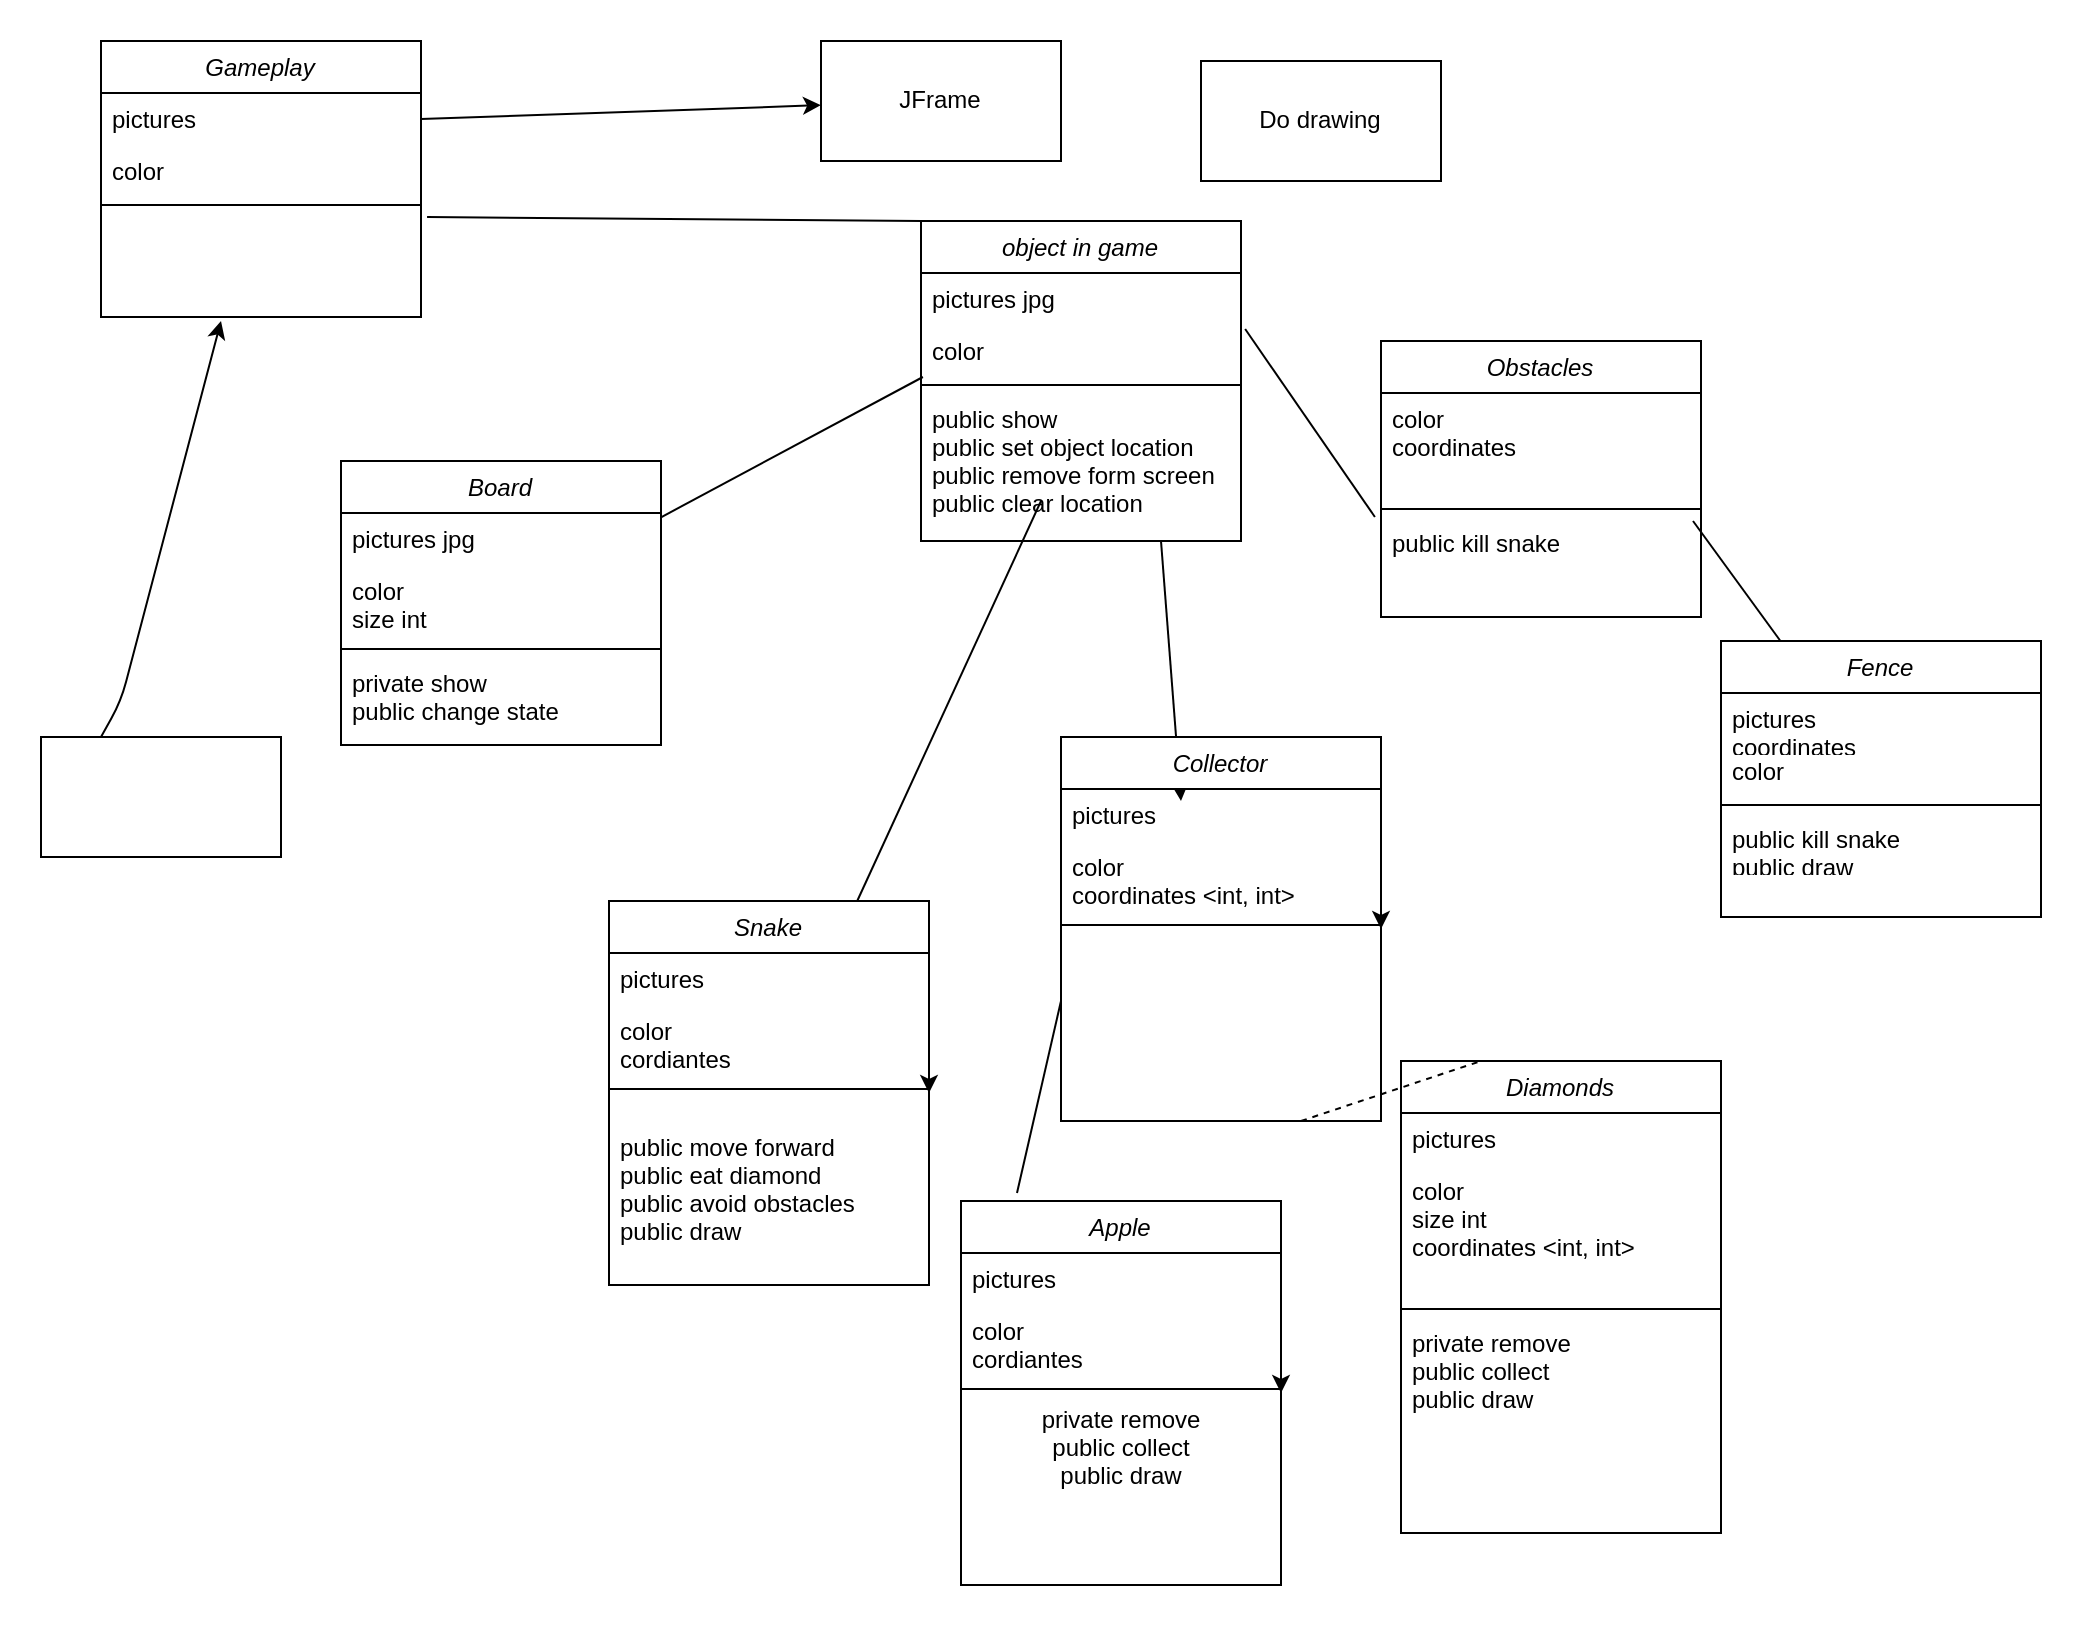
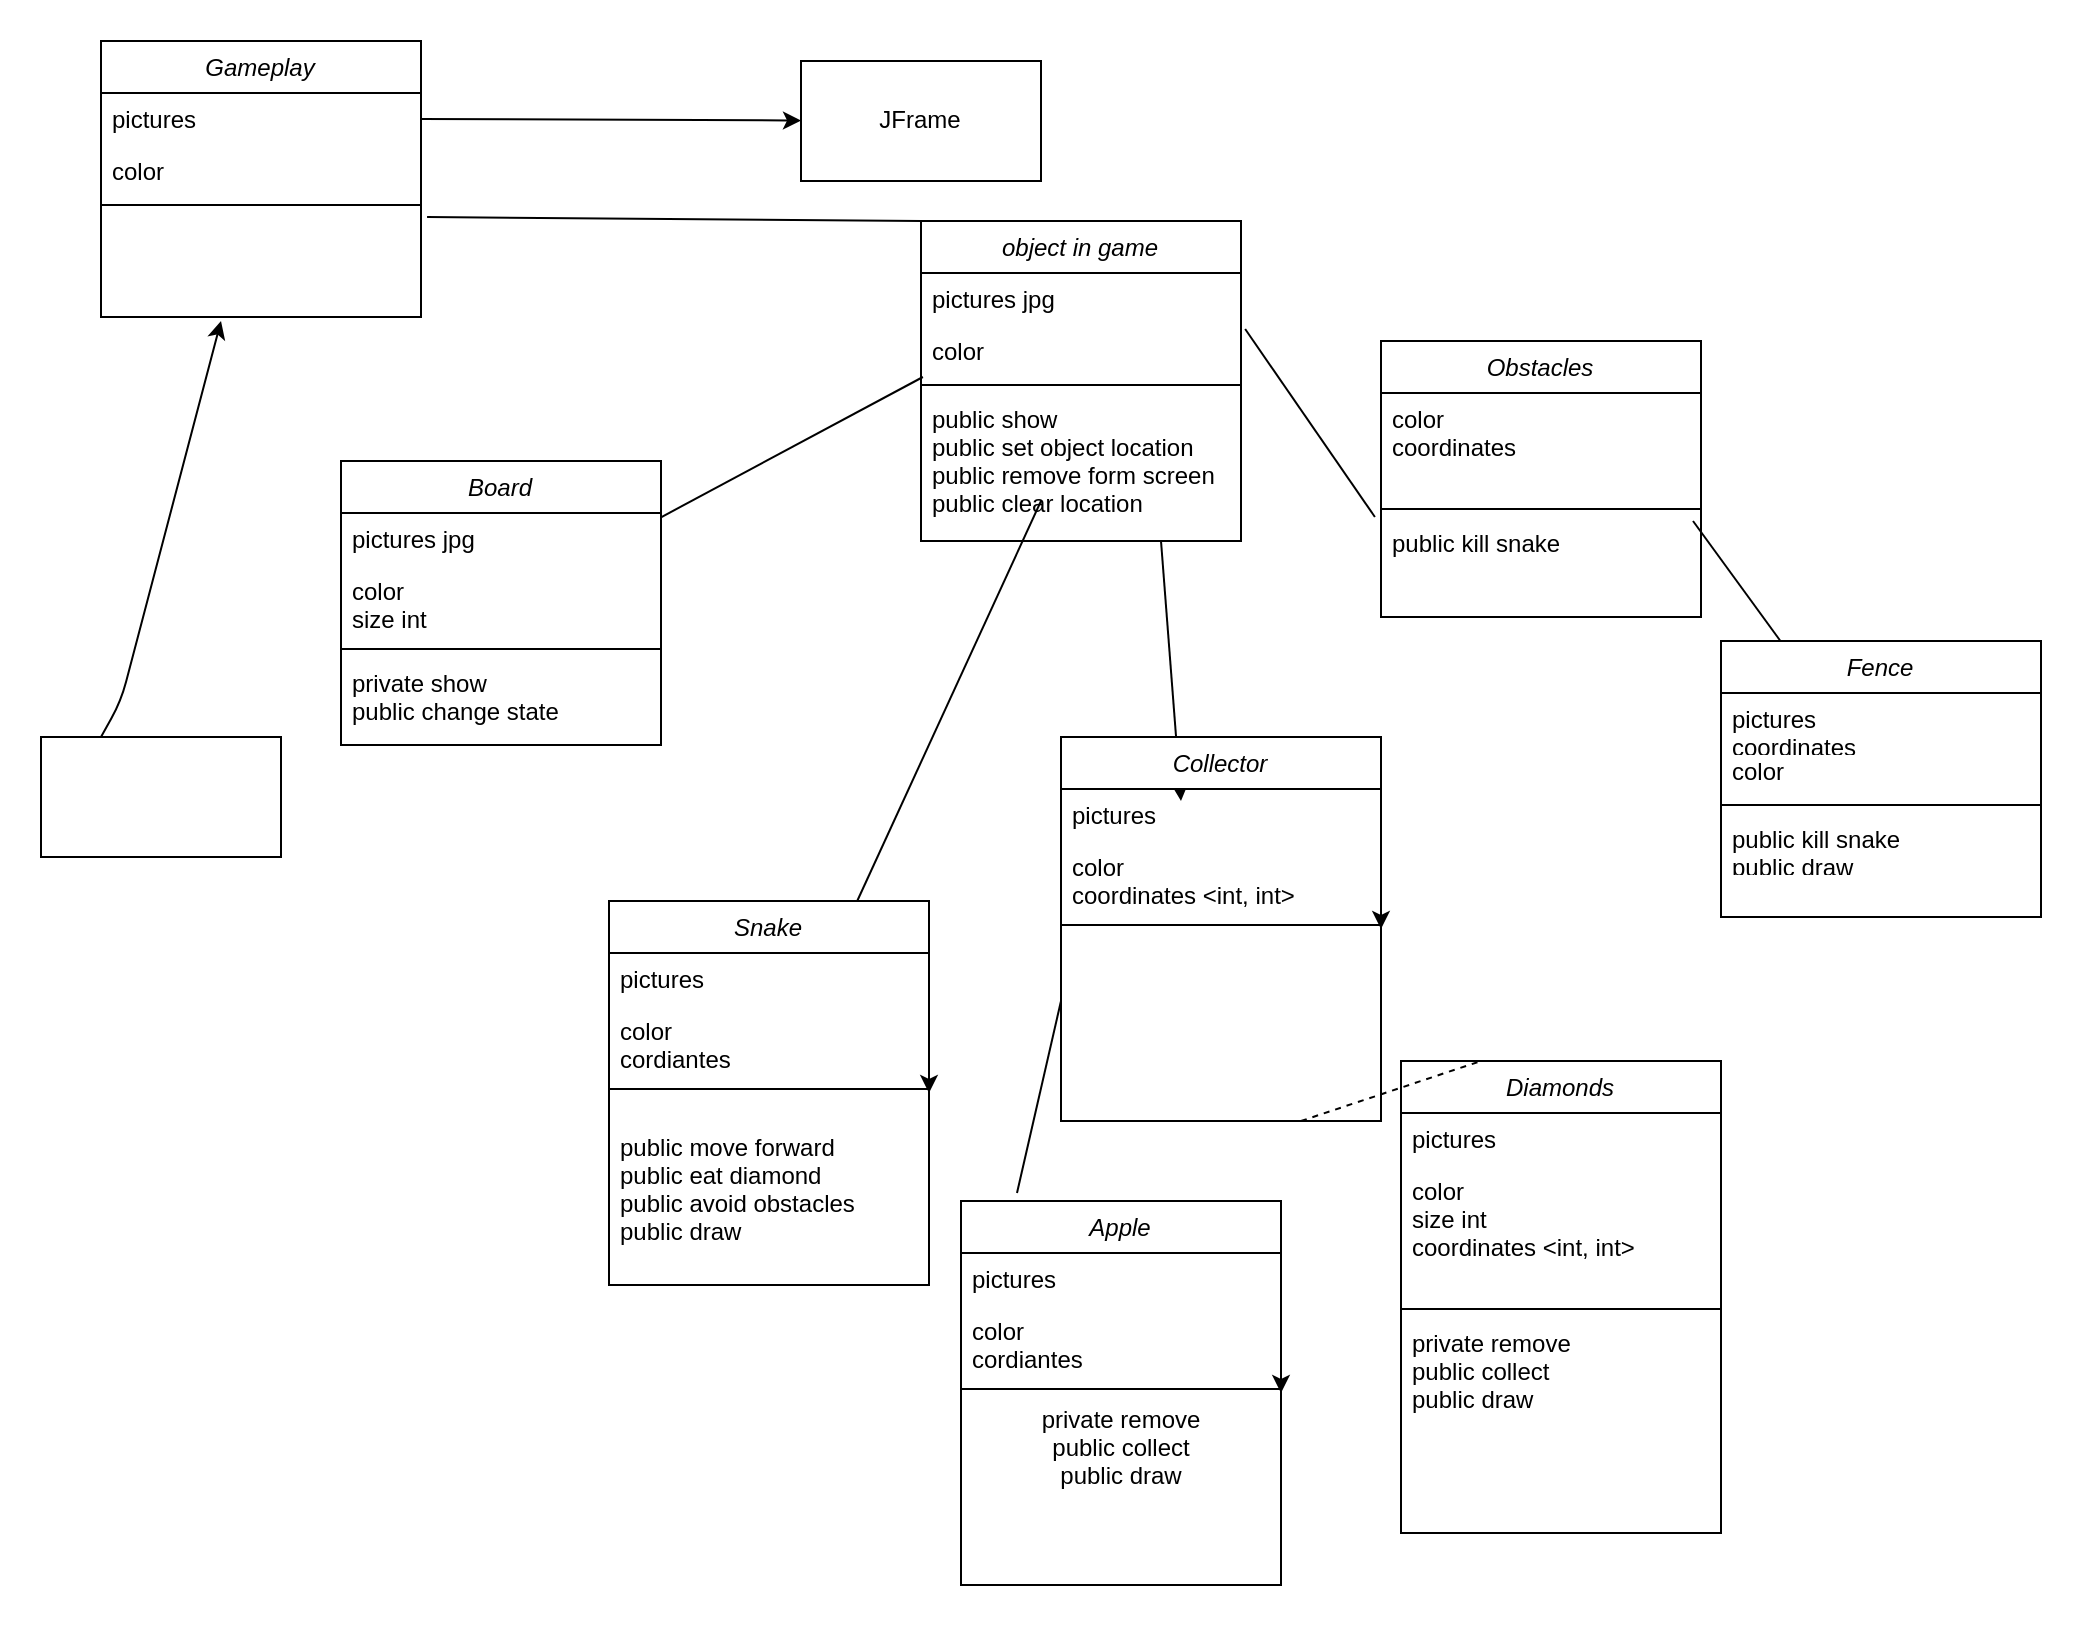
(941, 101) -> (921, 121)
(1321, 121) -> none
